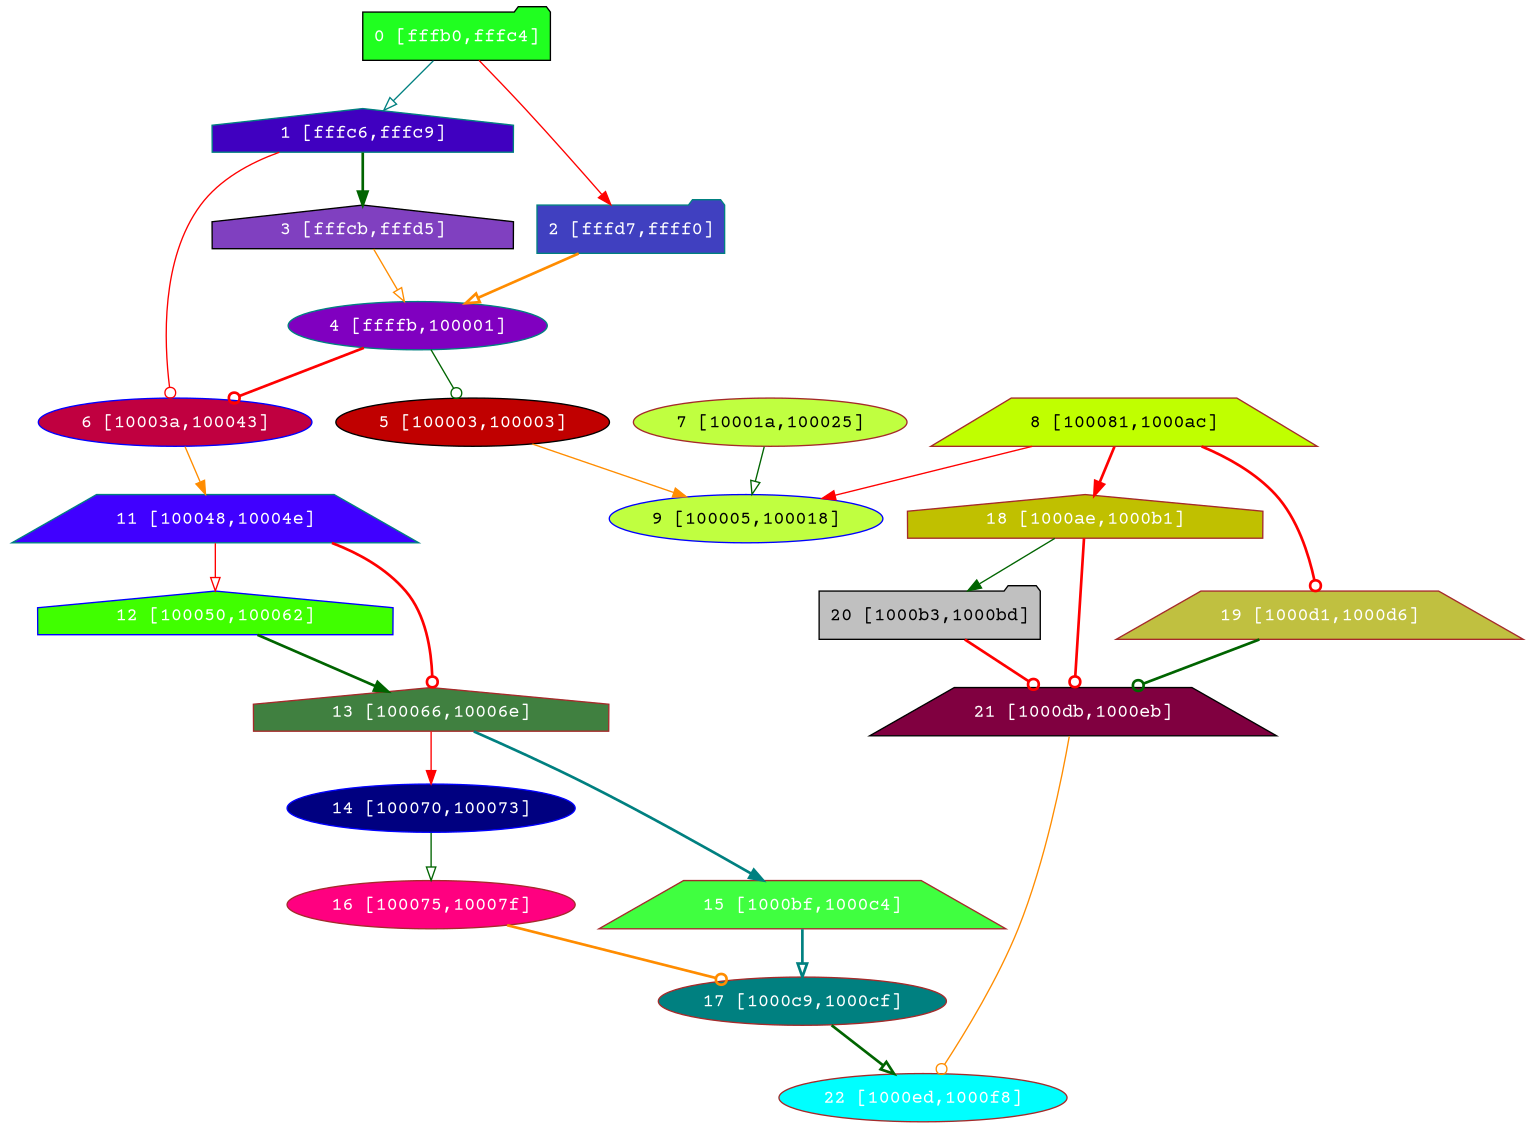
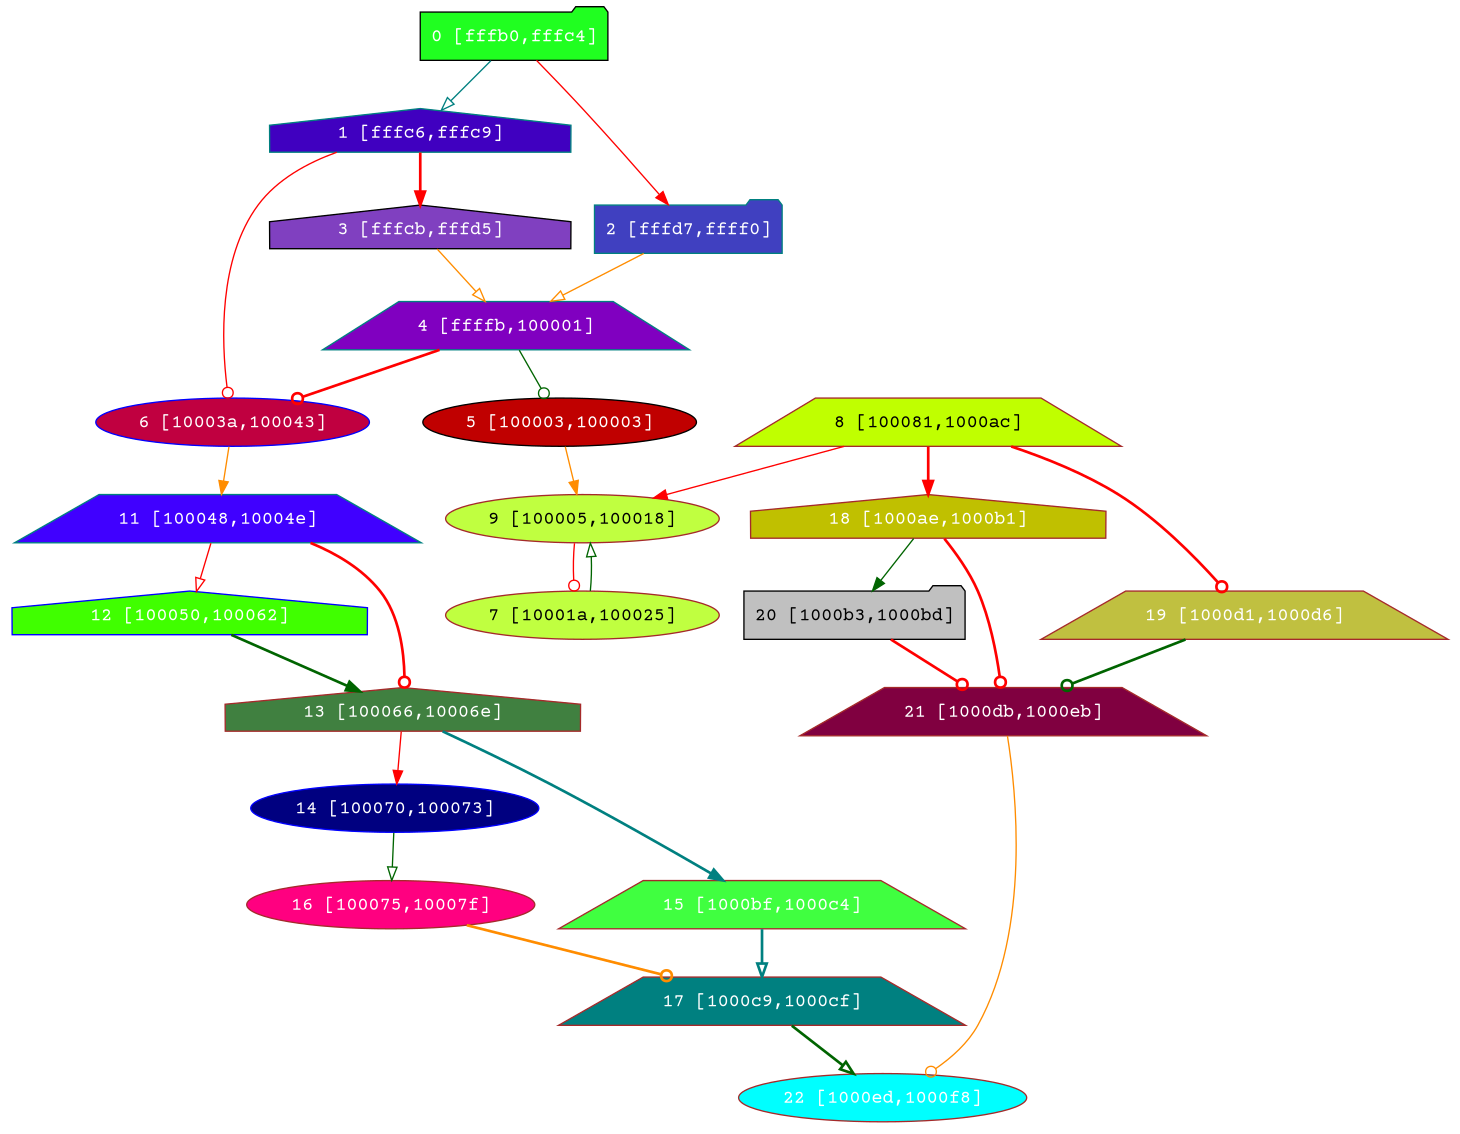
(363, 172) -> (420, 172)
(529, 276) -> (603, 274)
(418, 326) -> (506, 326)
(746, 519) -> (582, 519)
none -> (573, 562)
(1073, 712) -> (1003, 712)
(802, 1001) -> (762, 1001)
